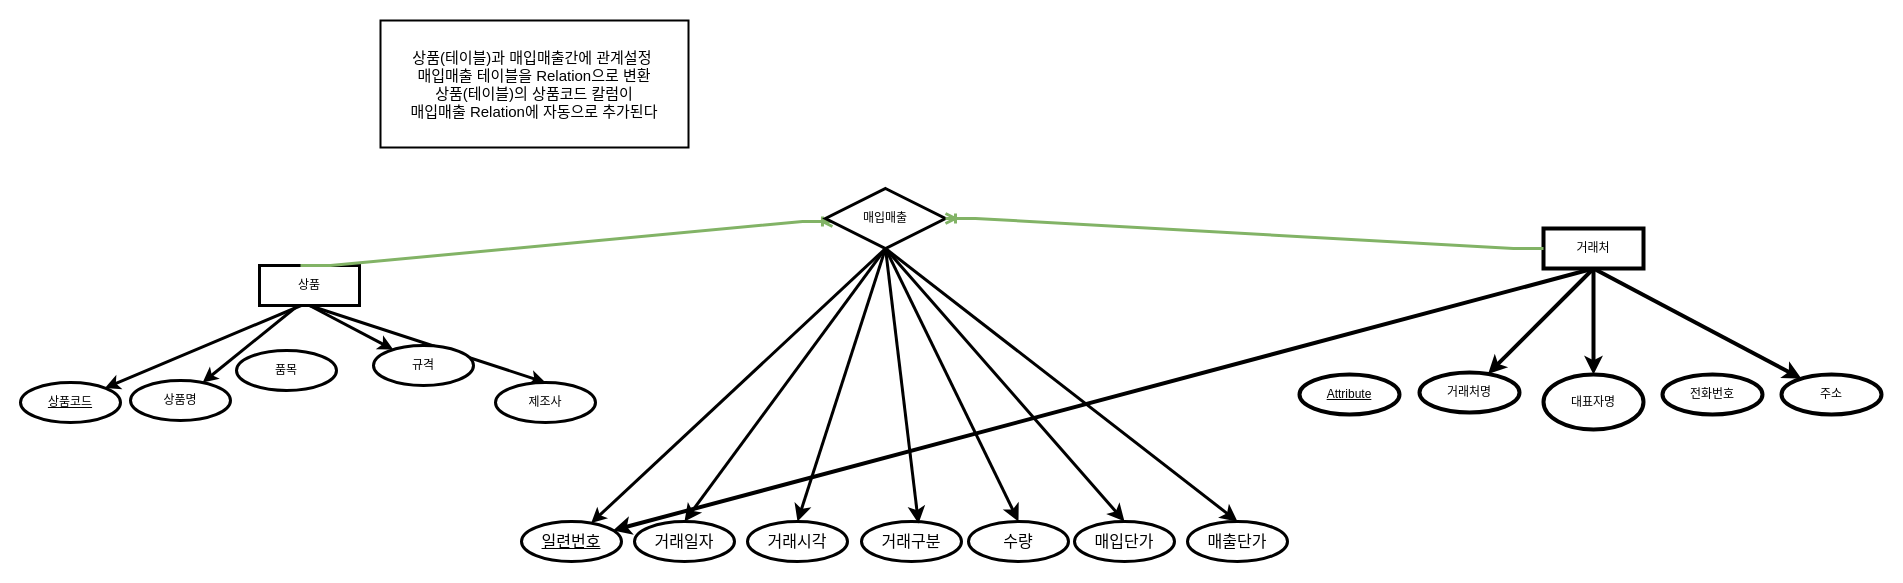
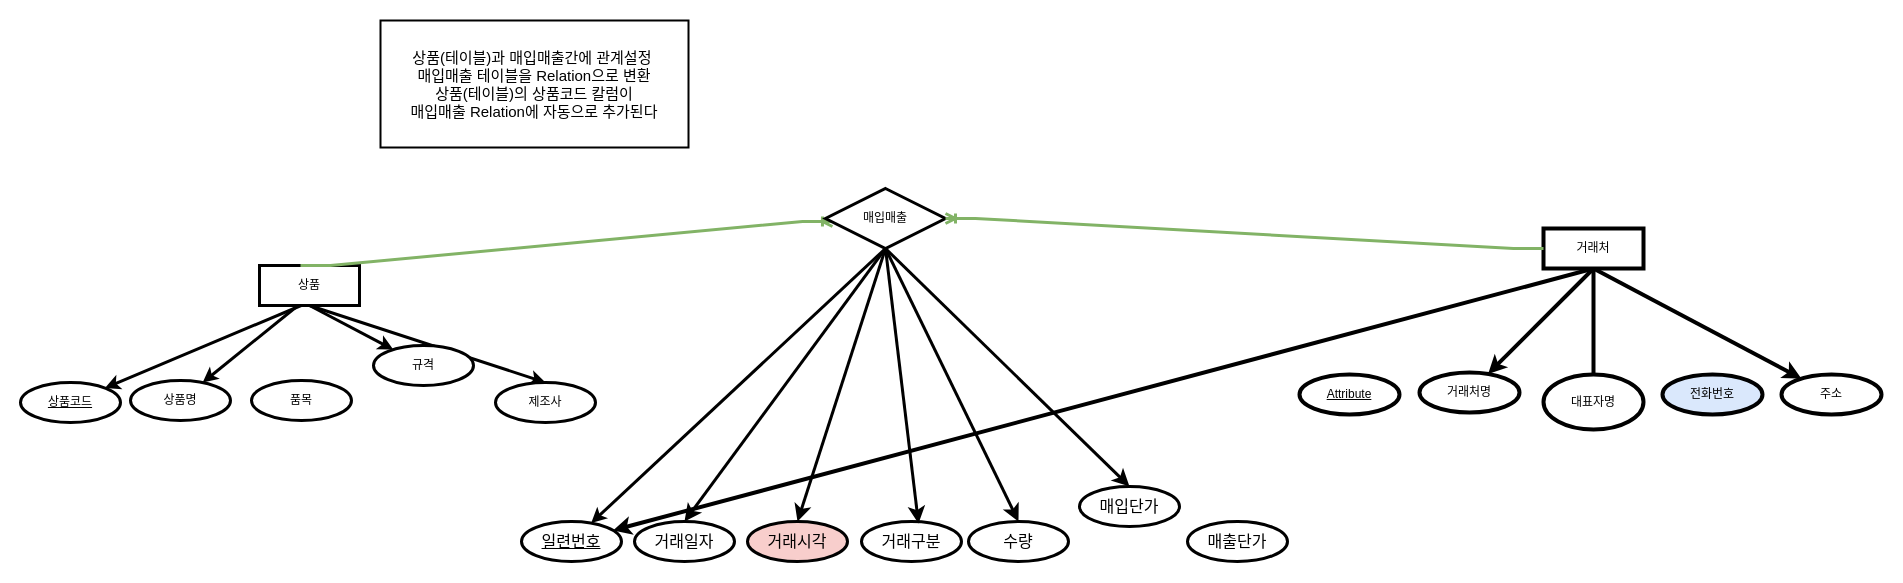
(1594, 360) -> (1594, 364)
(287, 371) -> (302, 401)
(1063, 386) -> none
(1713, 395) -> (1713, 395)
(798, 542) -> (798, 542)
(1125, 542) -> (1130, 507)
